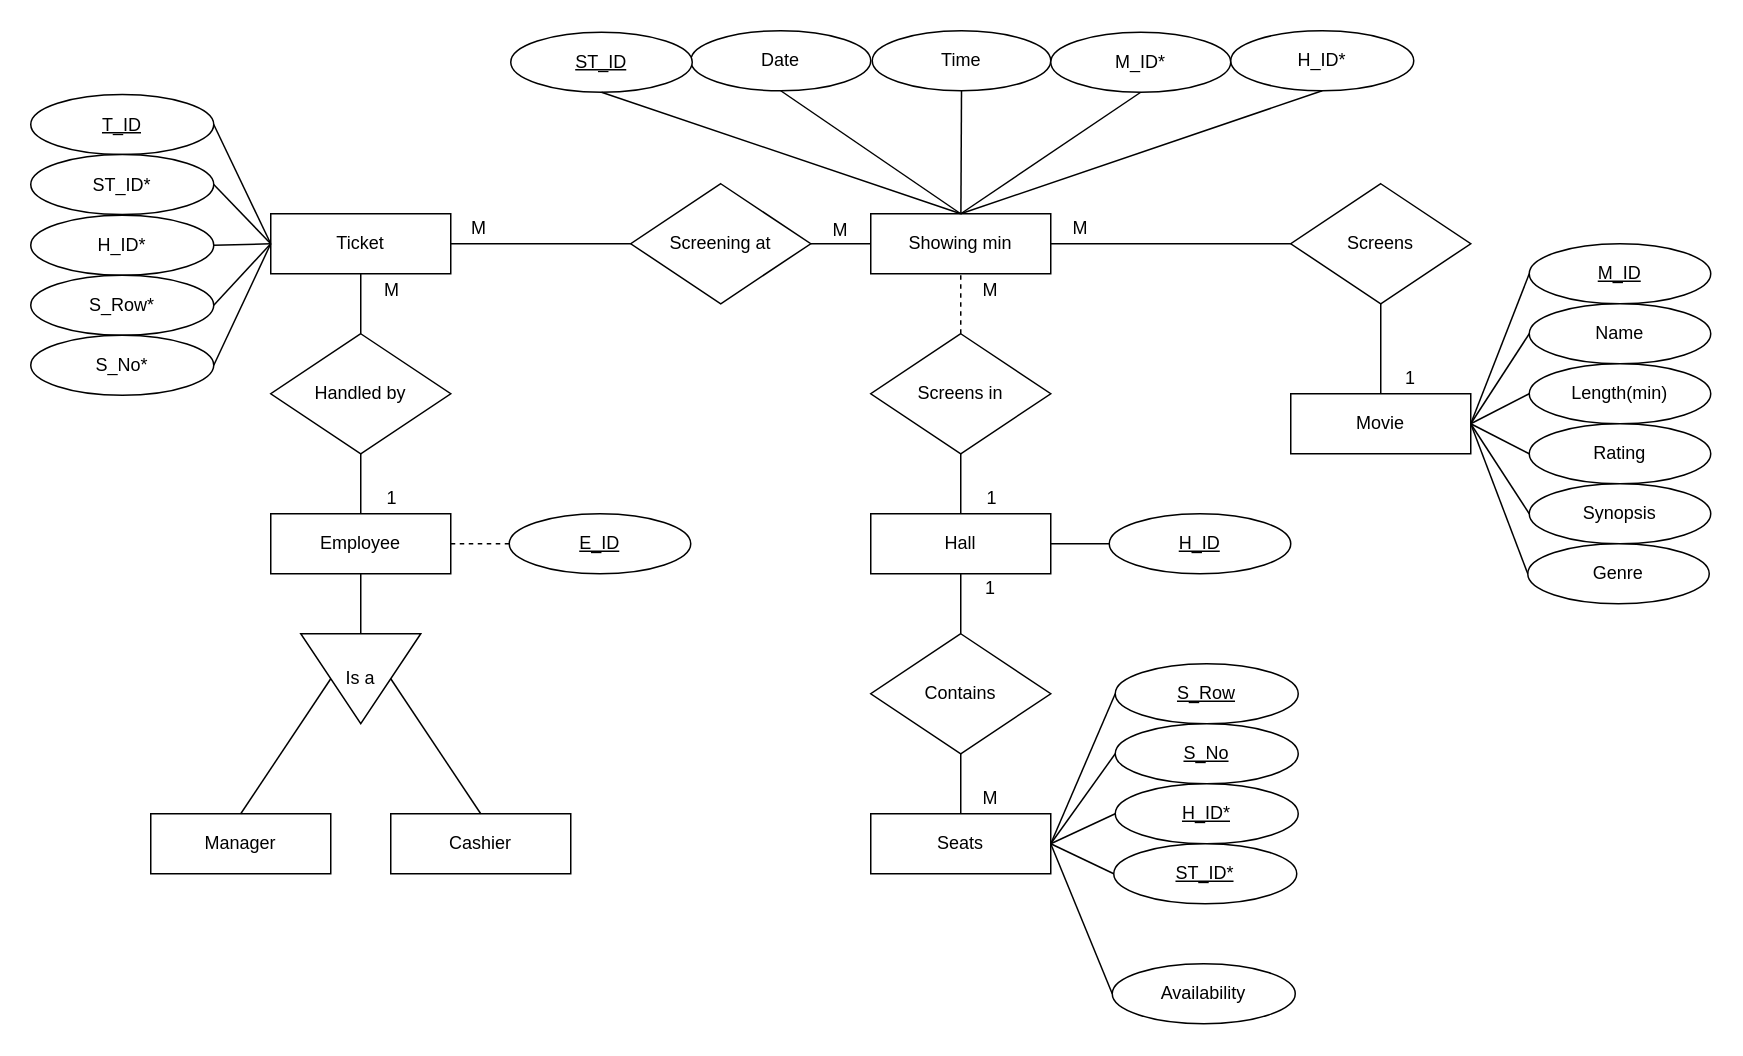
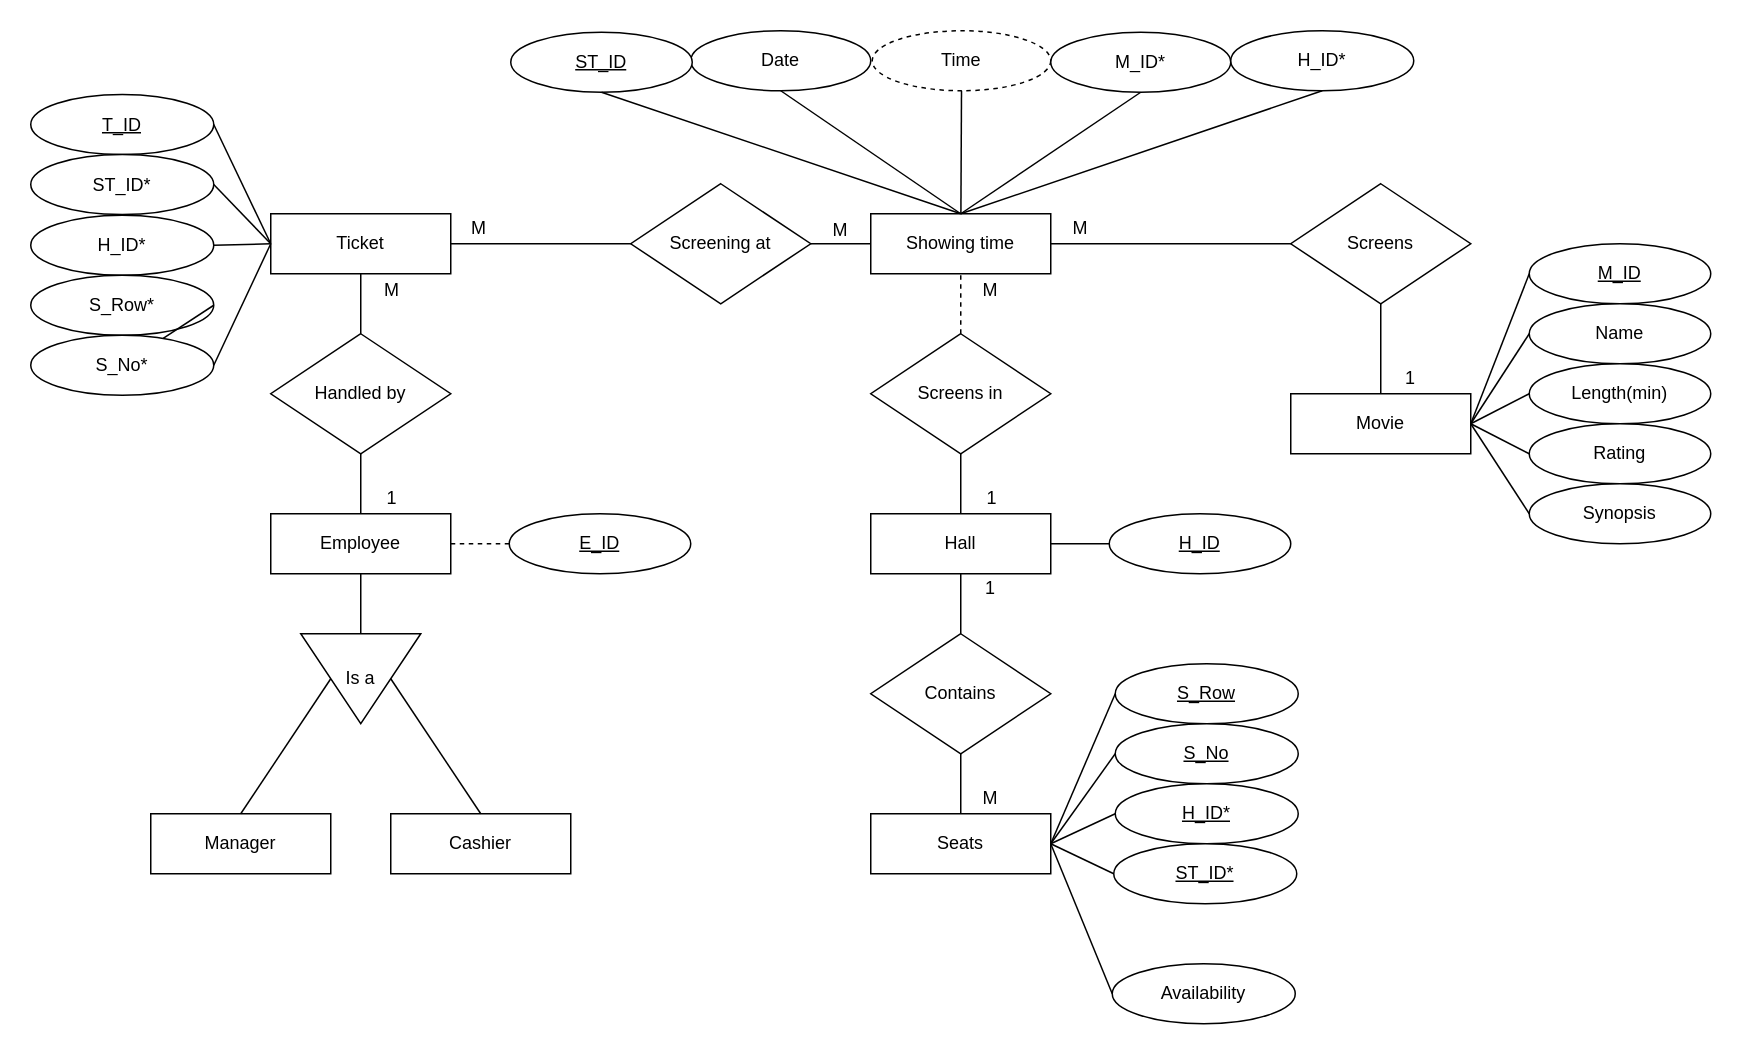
(962, 61) -> (962, 61)
(961, 244) -> (961, 244)
(238, 279) -> (188, 322)
(1502, 505) -> none
(1619, 574) -> none
